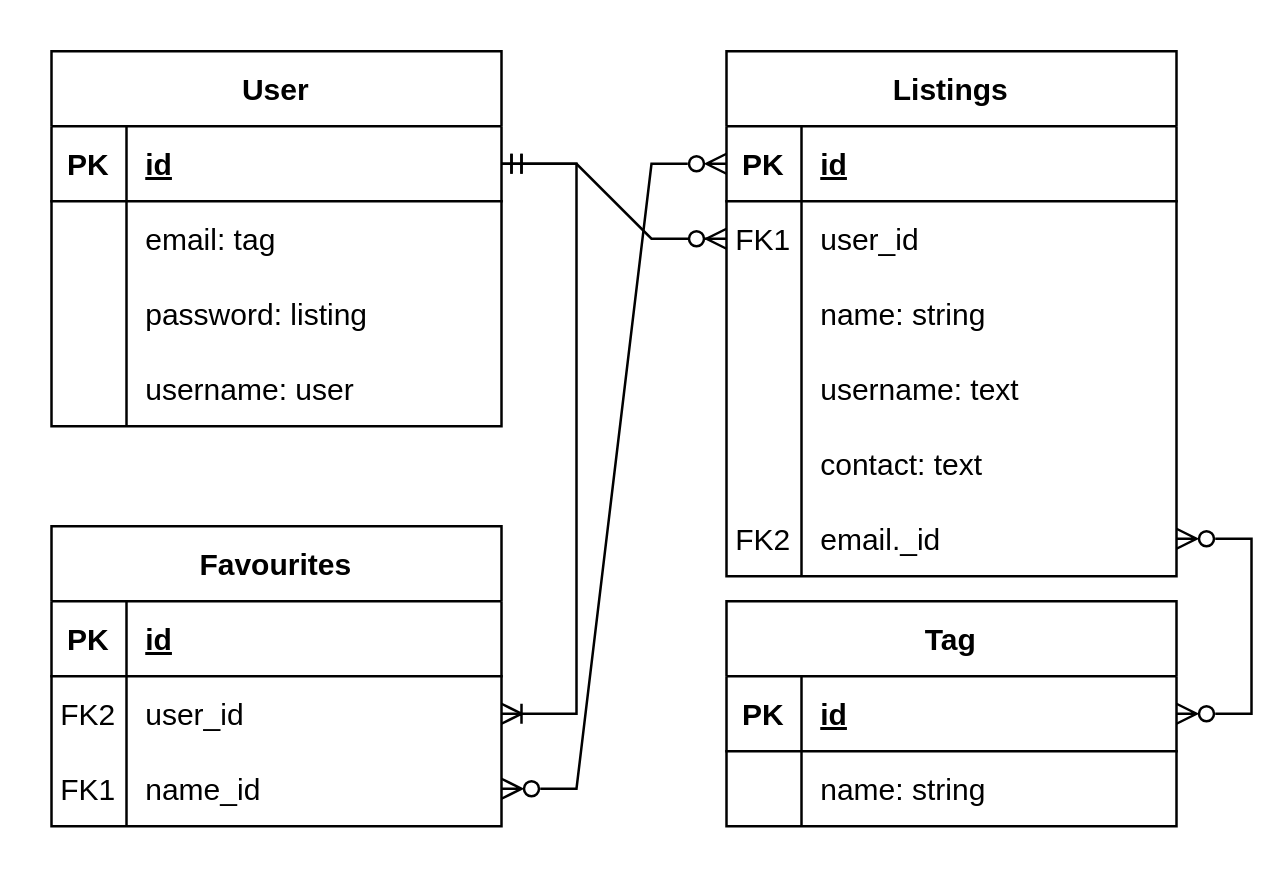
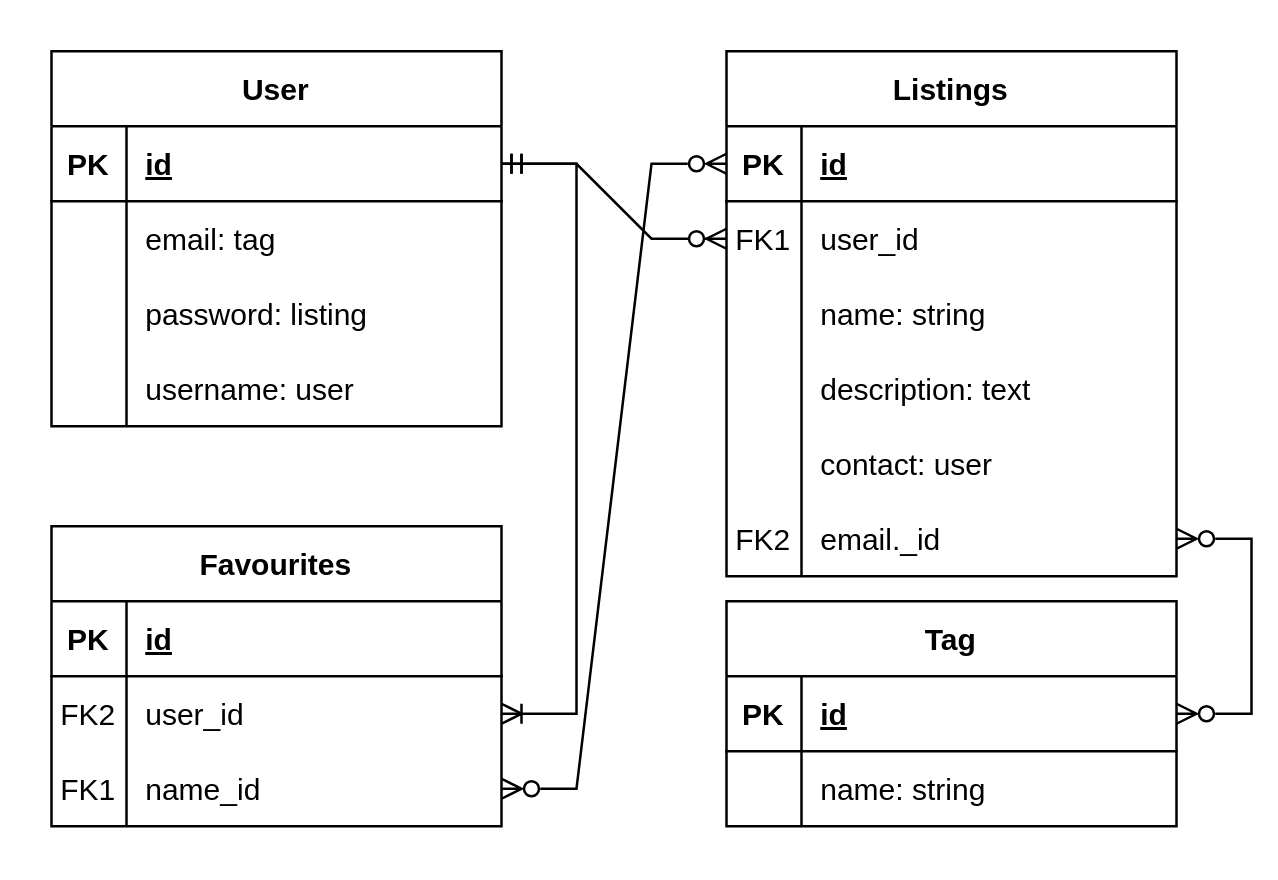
(930, 390) -> (947, 390)
(921, 465) -> (921, 465)
